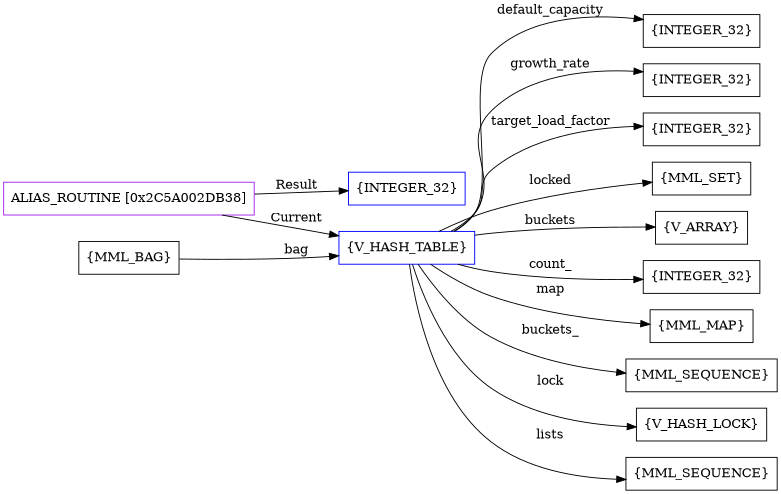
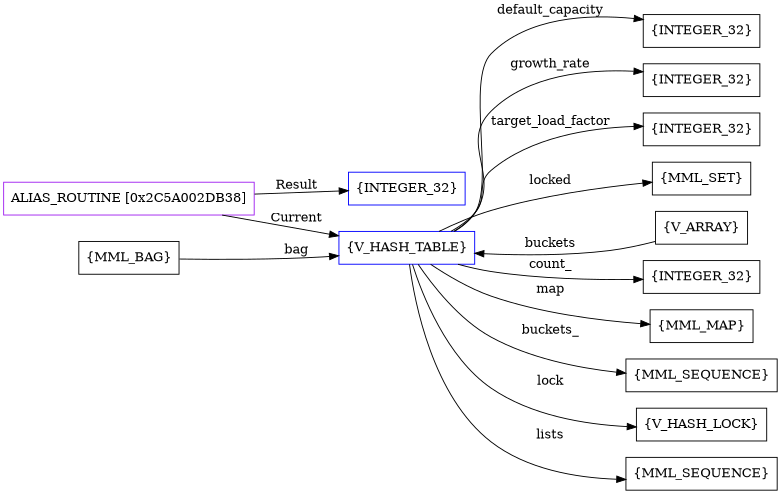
(560, 229) -> (570, 254)
